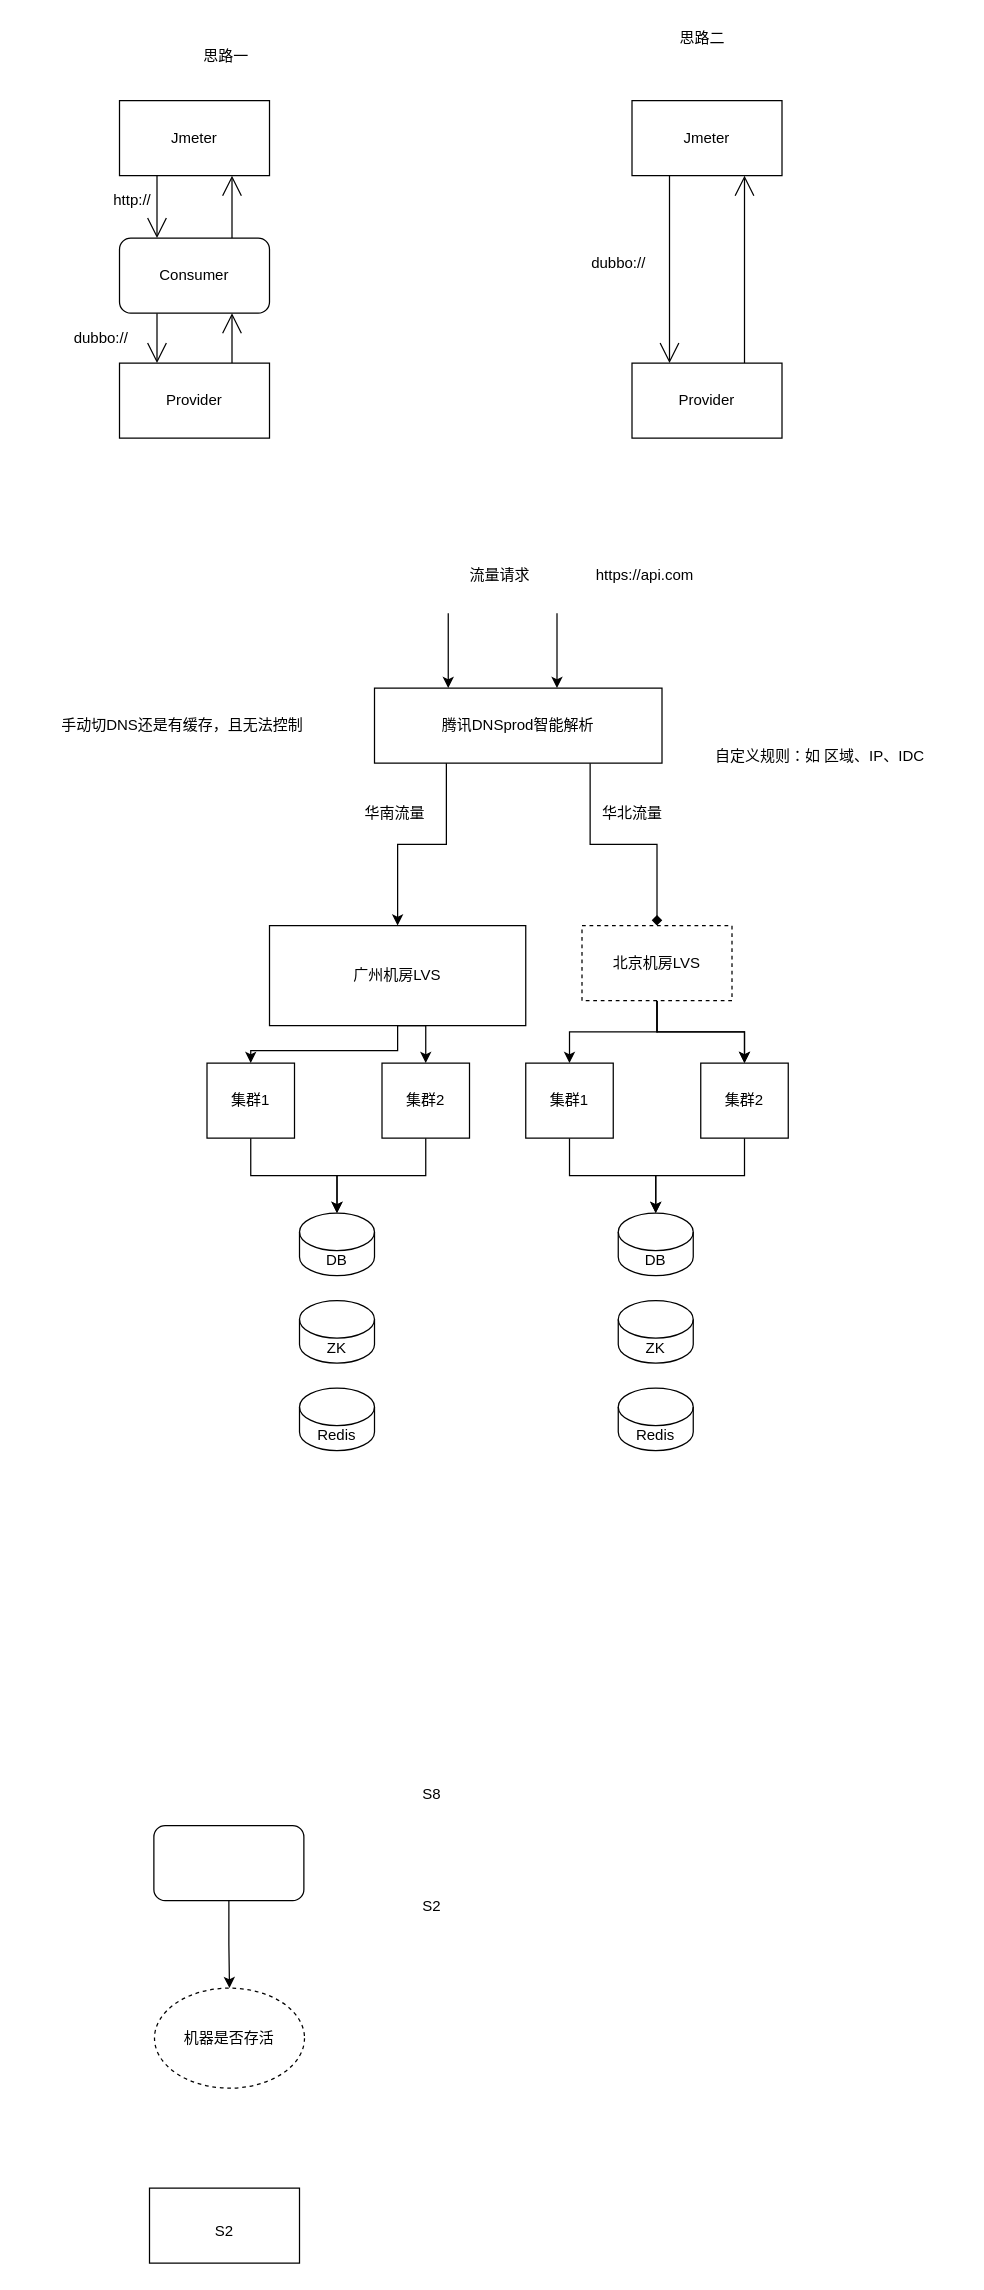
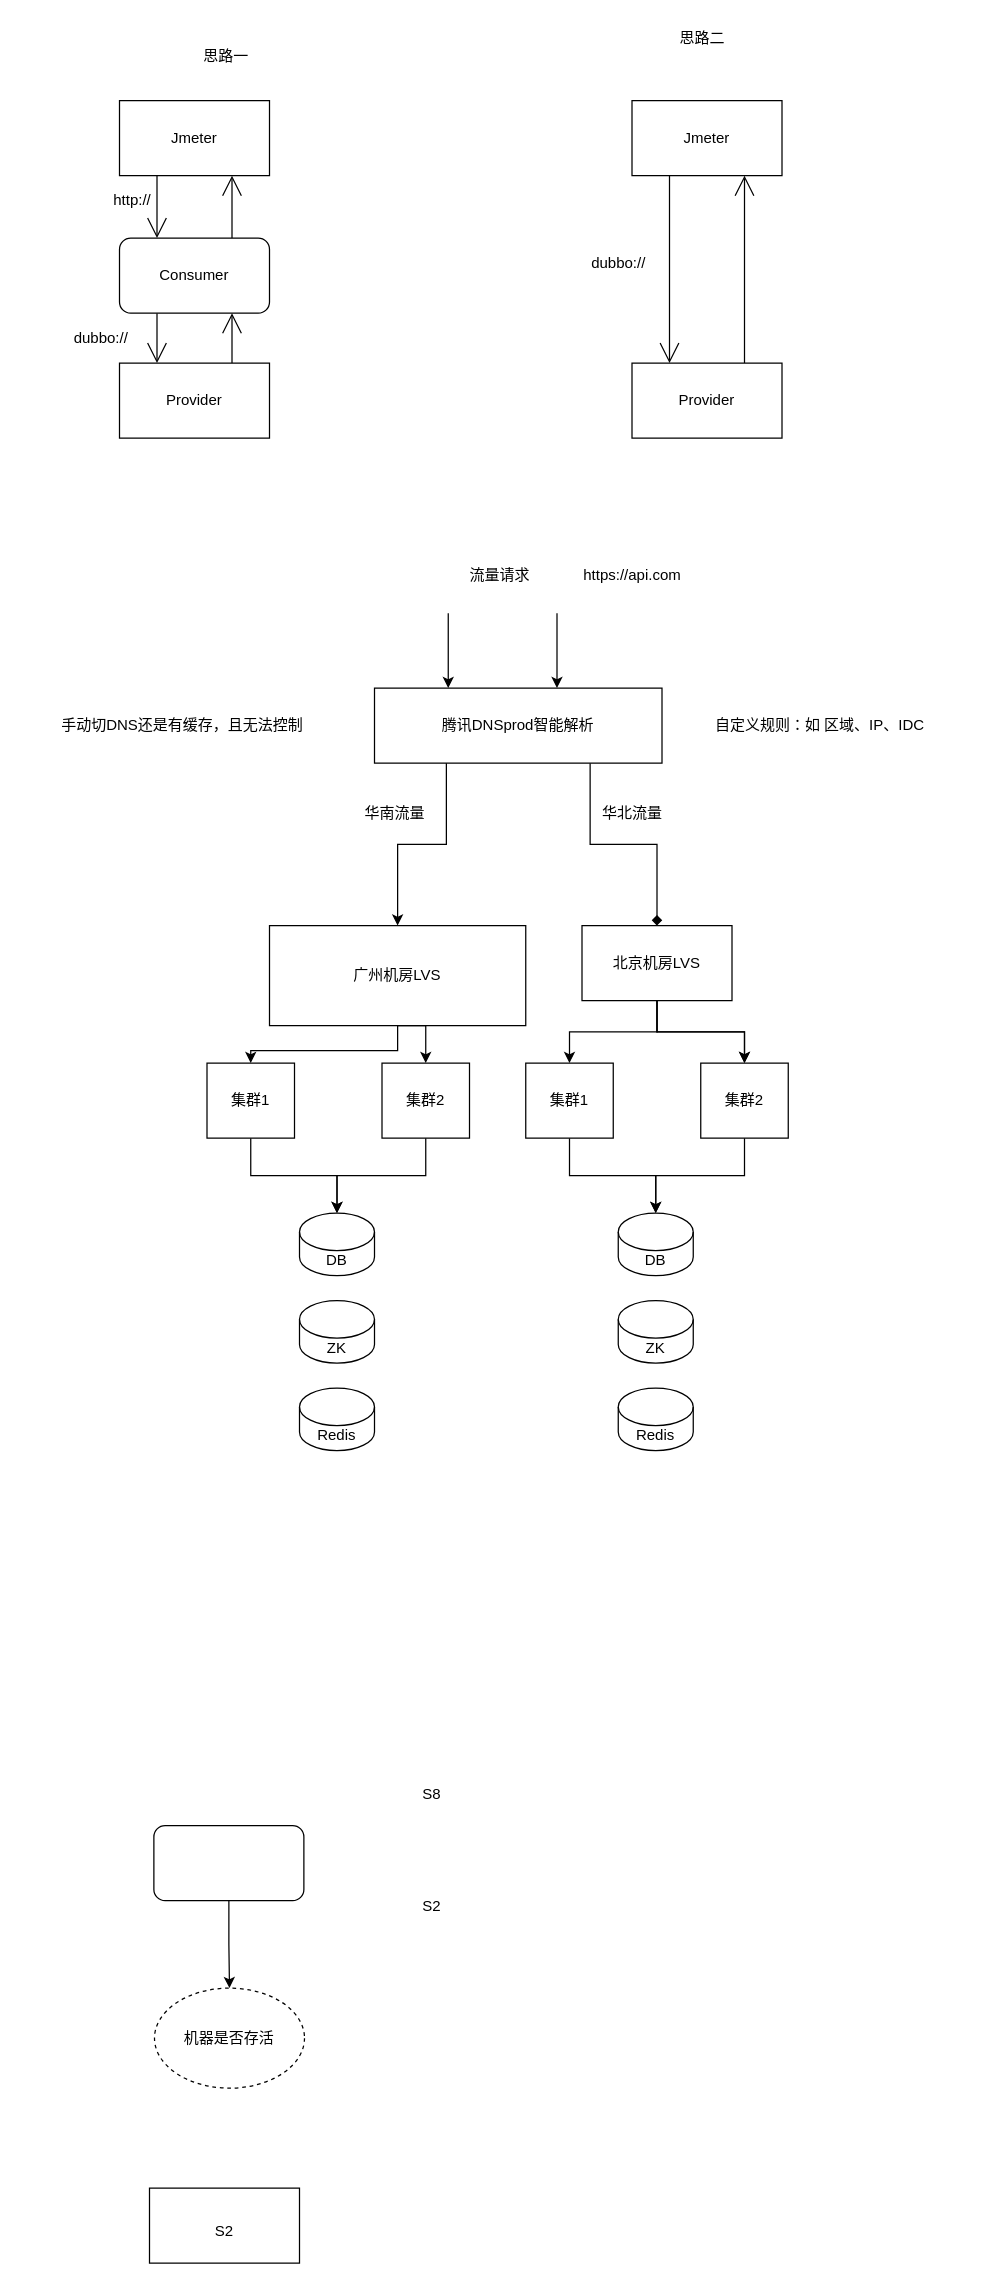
(644, 576) -> (632, 576)
(819, 757) -> (819, 726)
(657, 963) -> (657, 963)
